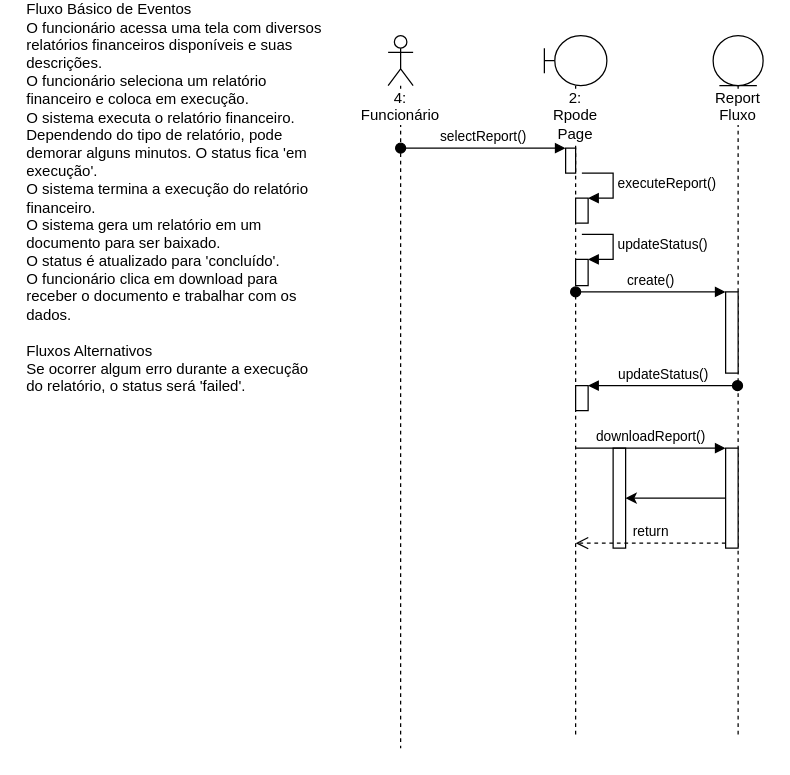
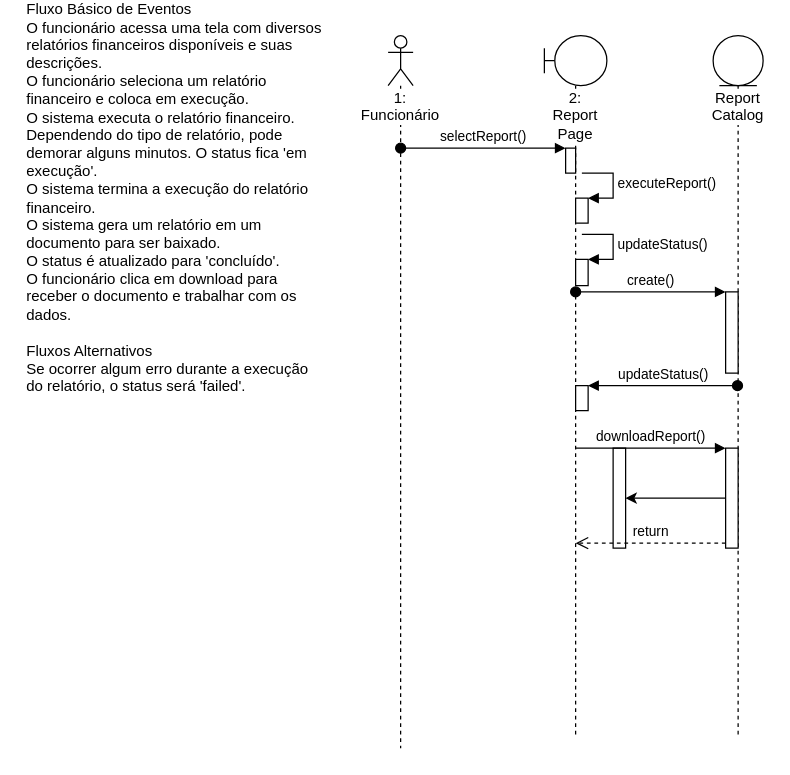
(576, 107) -> (576, 107)
(738, 107) -> (738, 116)
(401, 134) -> (401, 134)
